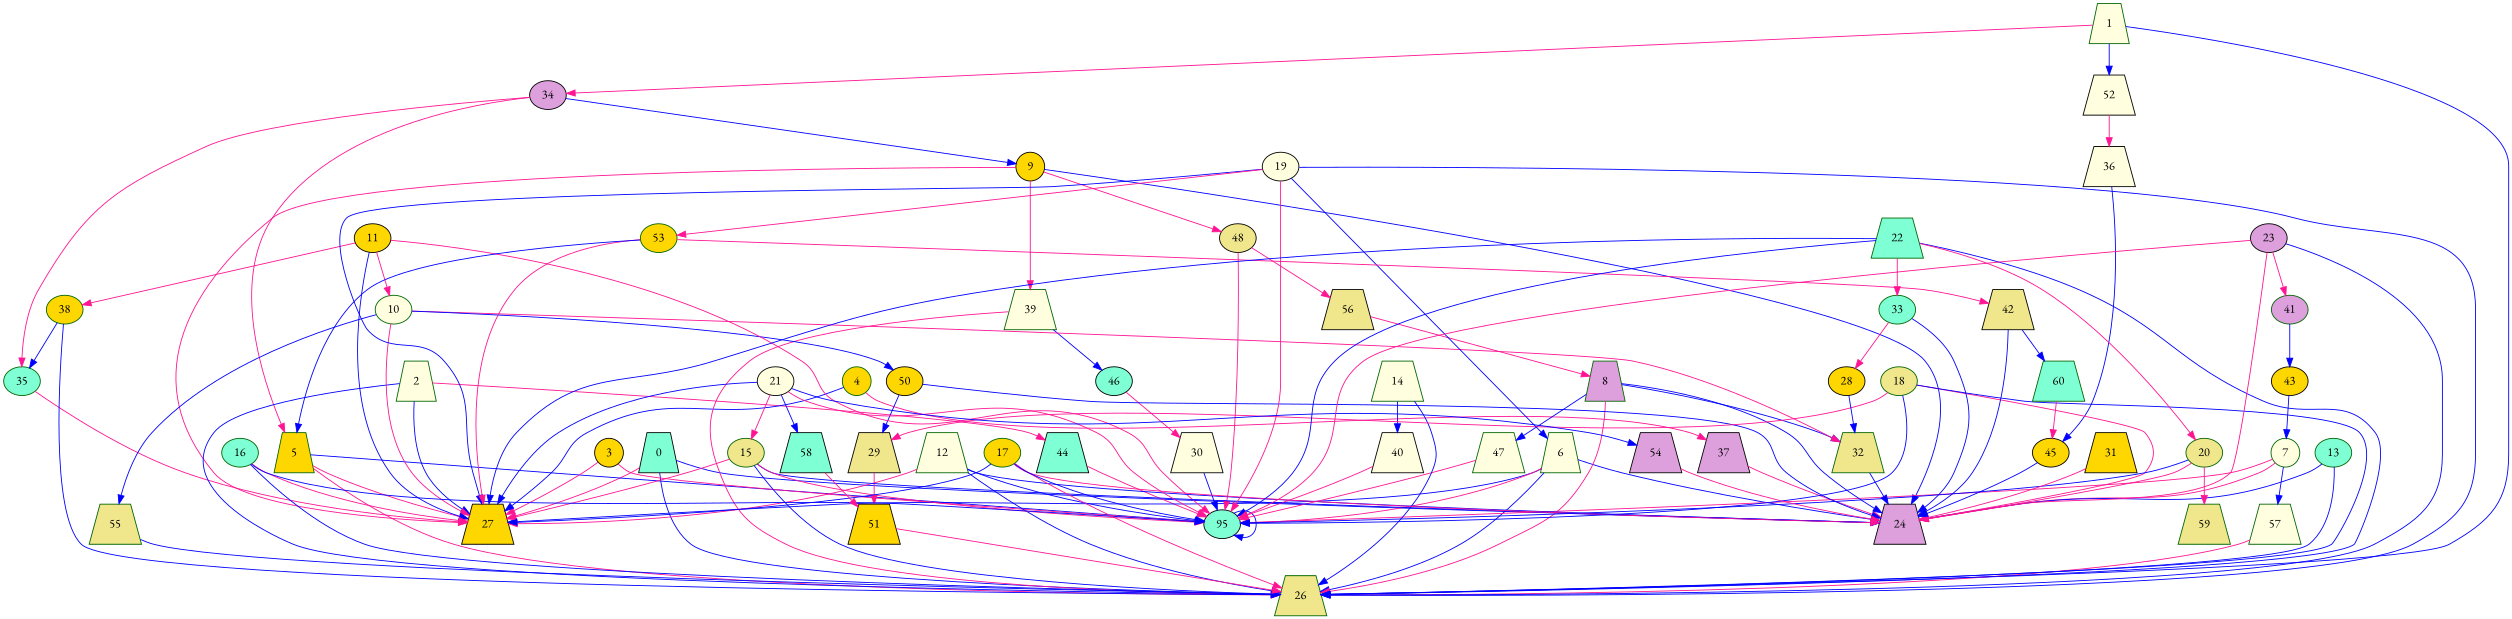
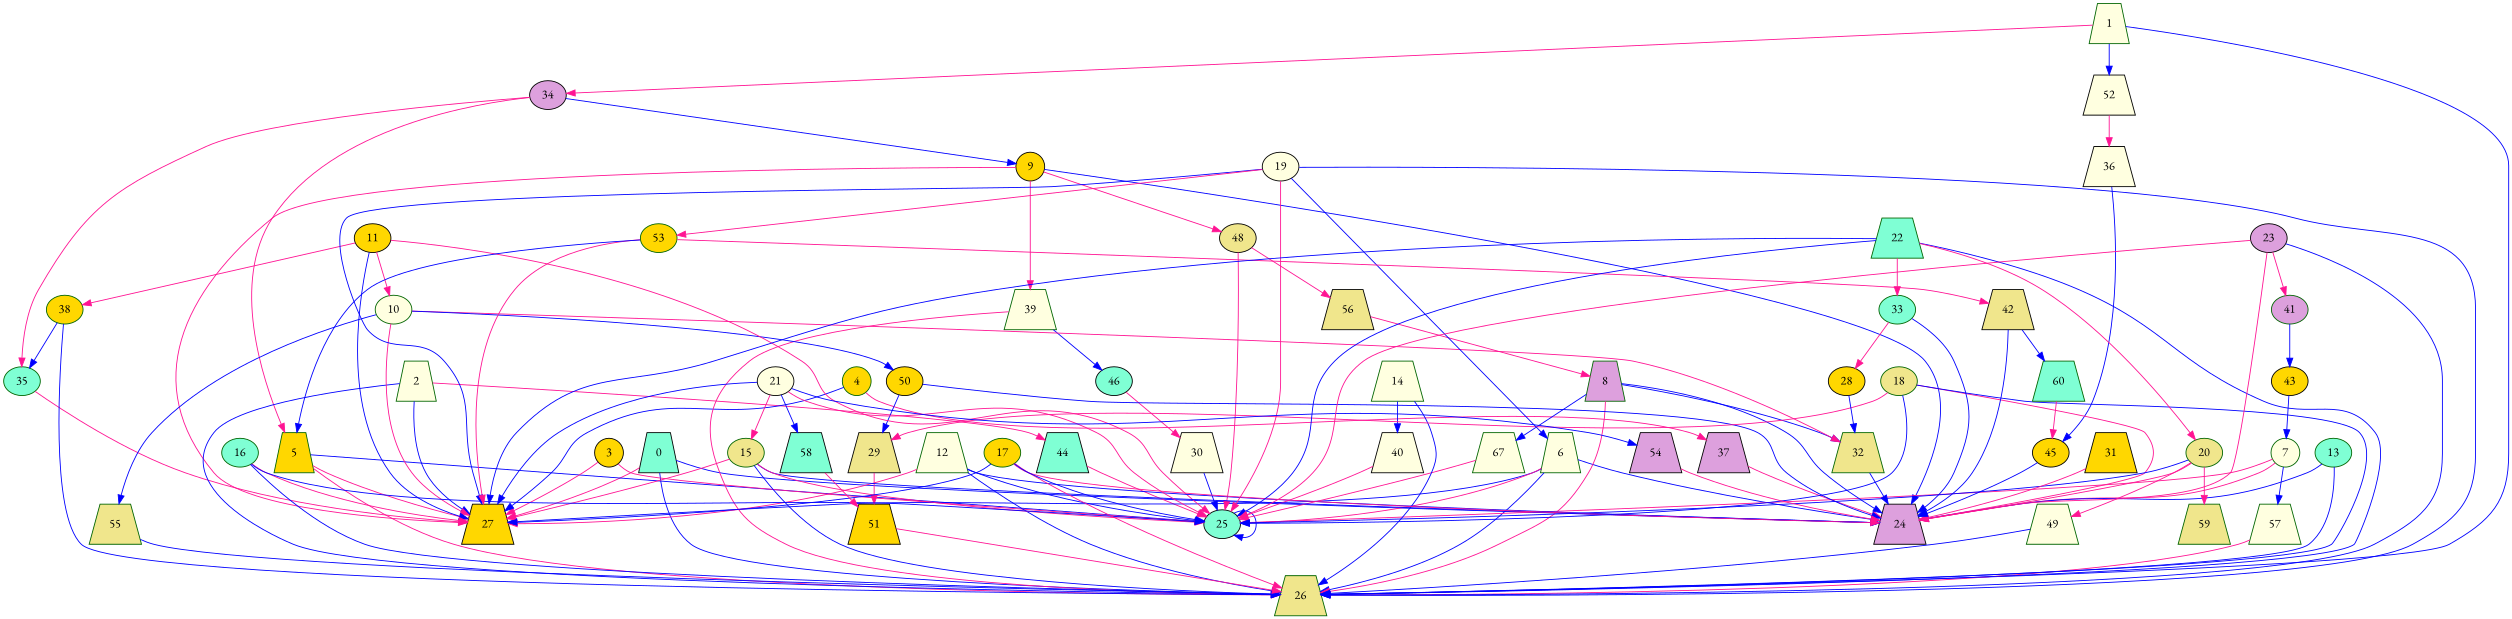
(1499, 453) -> (1499, 453)
(1222, 524) -> (1222, 524)
none -> (2053, 524)
